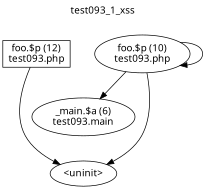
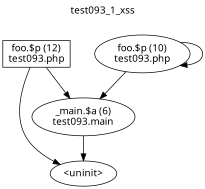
none -> (56, 80)
(146, 124) -> (83, 145)
